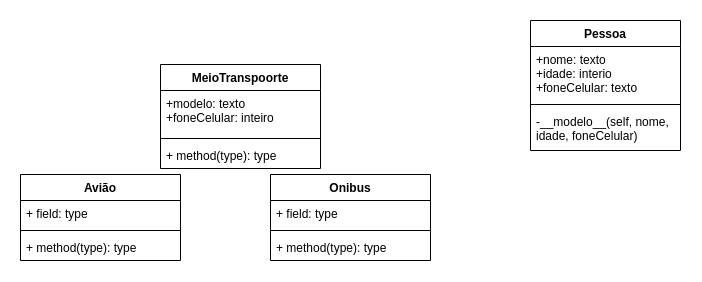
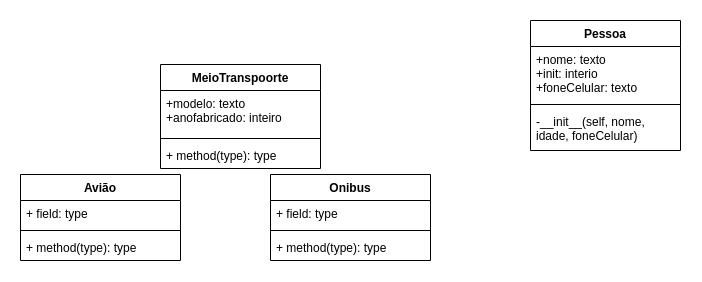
(573, 60) -> (573, 60)
(208, 104) -> (208, 104)
(607, 130) -> (607, 130)
